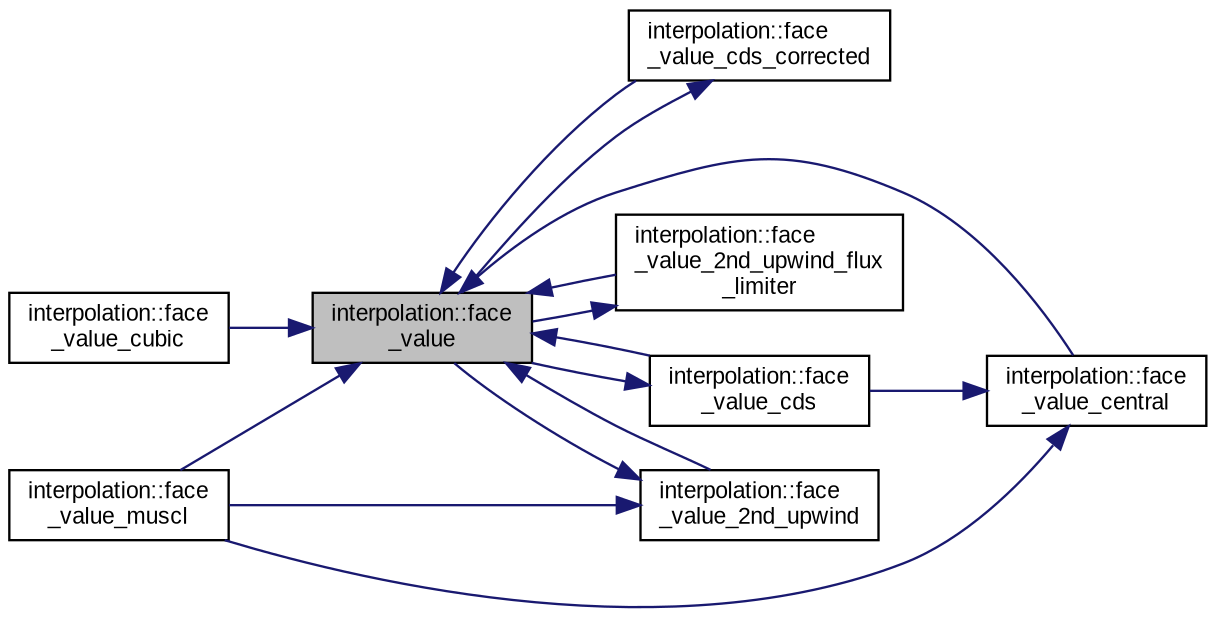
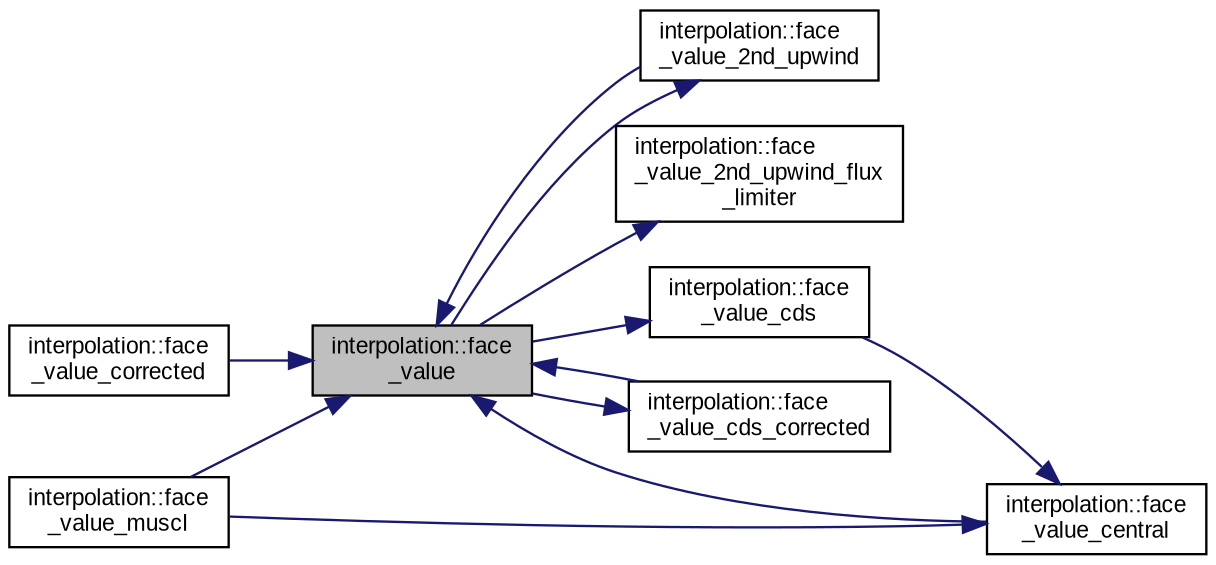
(584, 281) -> none
(119, 328) -> (119, 360)
(603, 346) -> none
(423, 505) -> none
